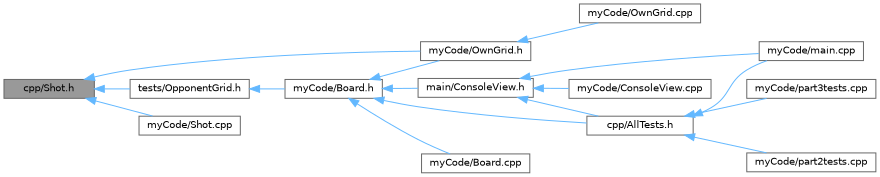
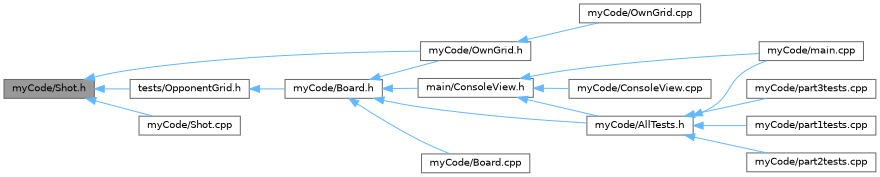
(49, 89) -> (49, 89)
(640, 126) -> (640, 126)
none -> (811, 126)
